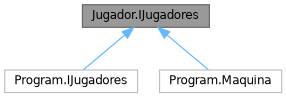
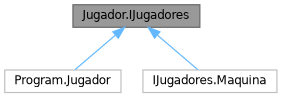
(71, 81) -> (63, 81)
(221, 81) -> (210, 81)
